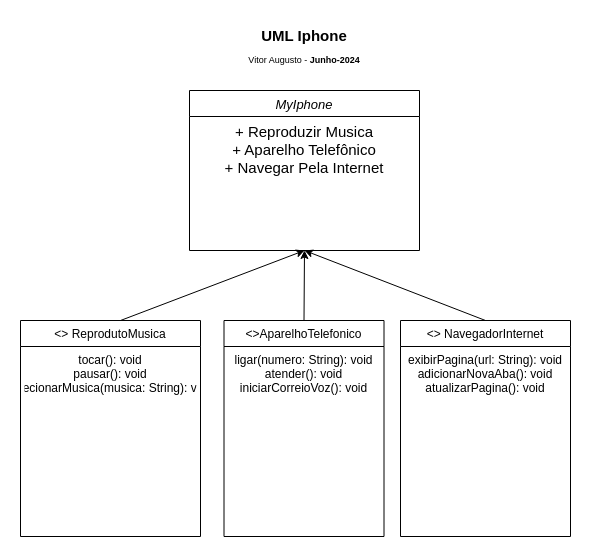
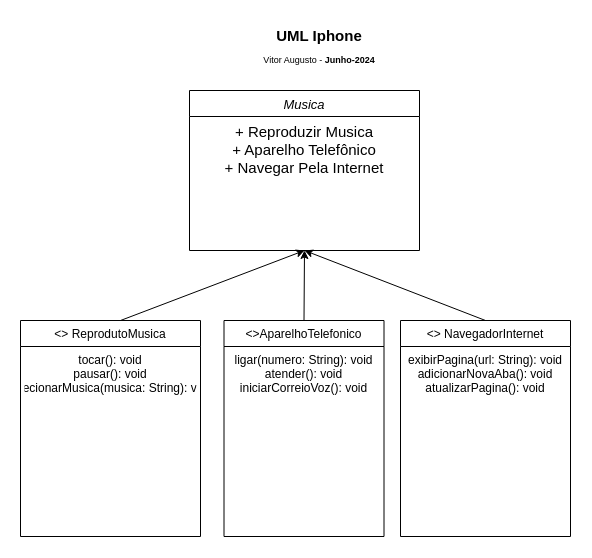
(305, 46) -> (320, 46)
(304, 105) -> (304, 105)
